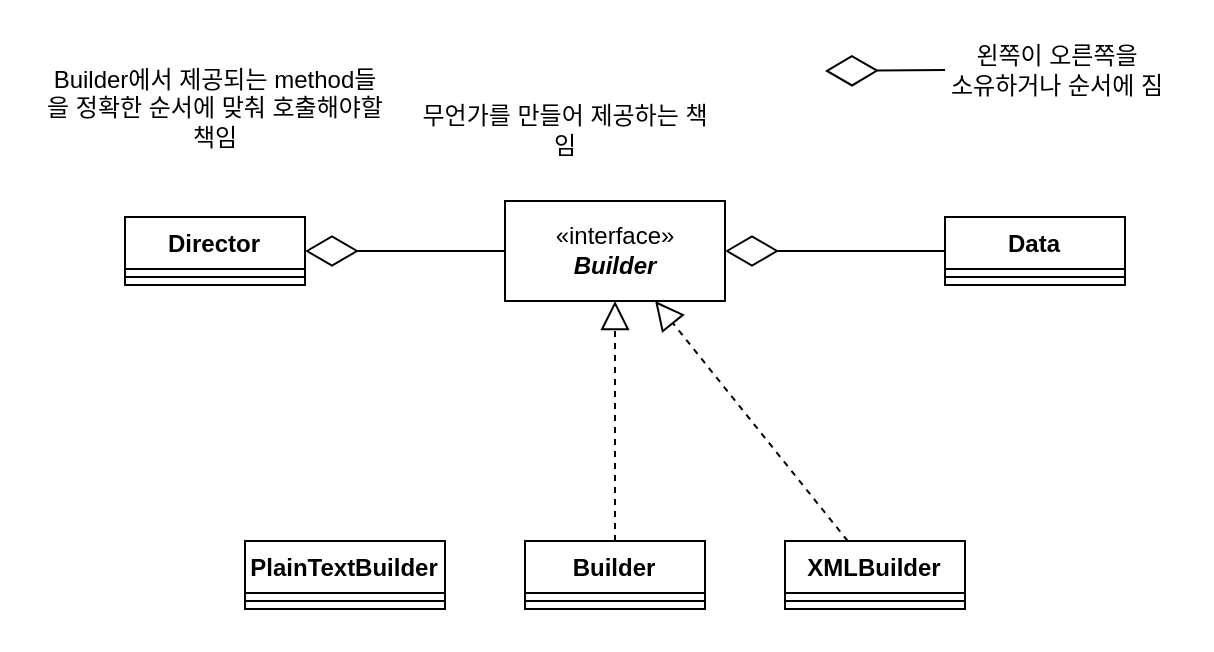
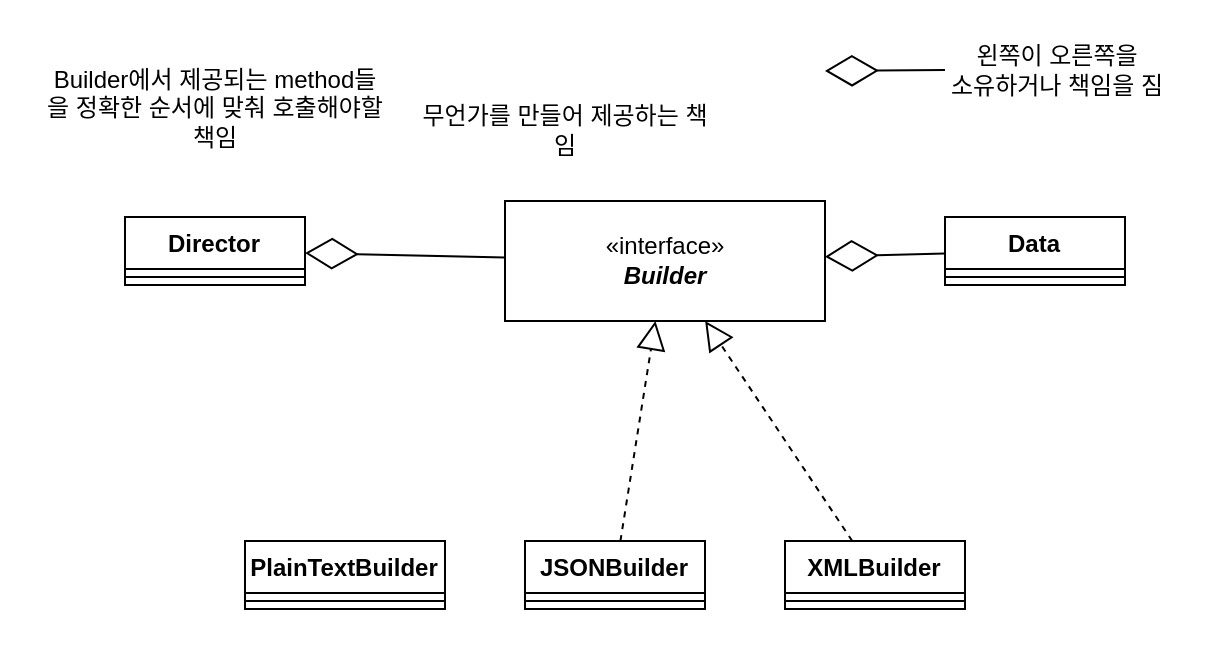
(1058, 71) -> (1058, 71)
(615, 251) -> (665, 261)
(614, 568) -> (614, 568)
